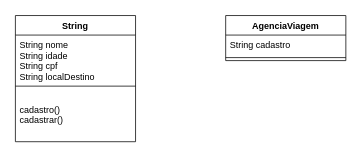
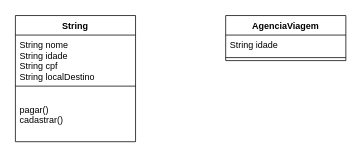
(265, 45) -> (256, 45)
(45, 110) -> (37, 110)
